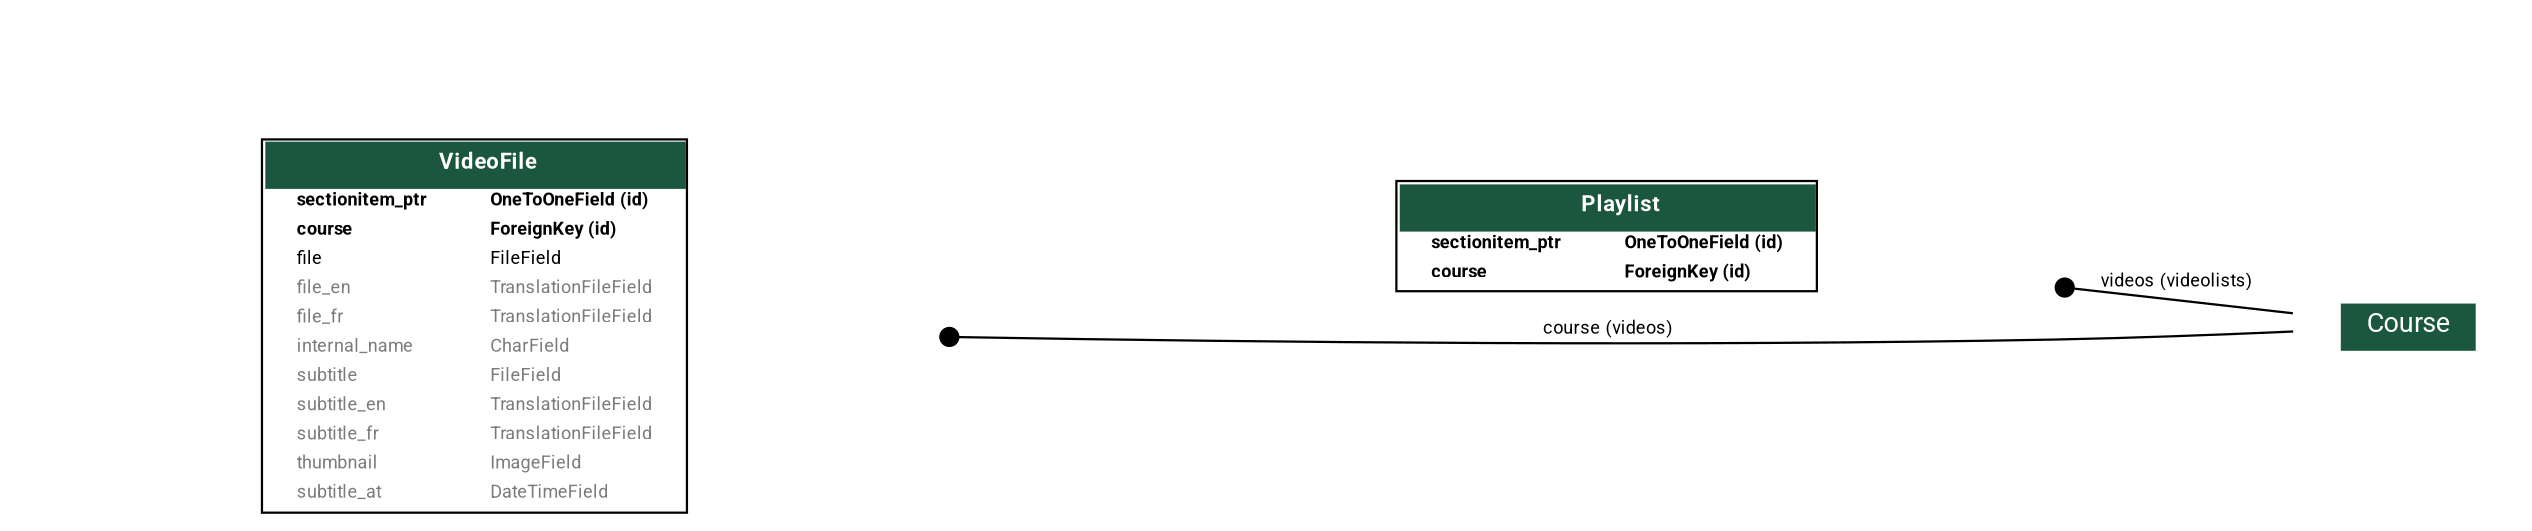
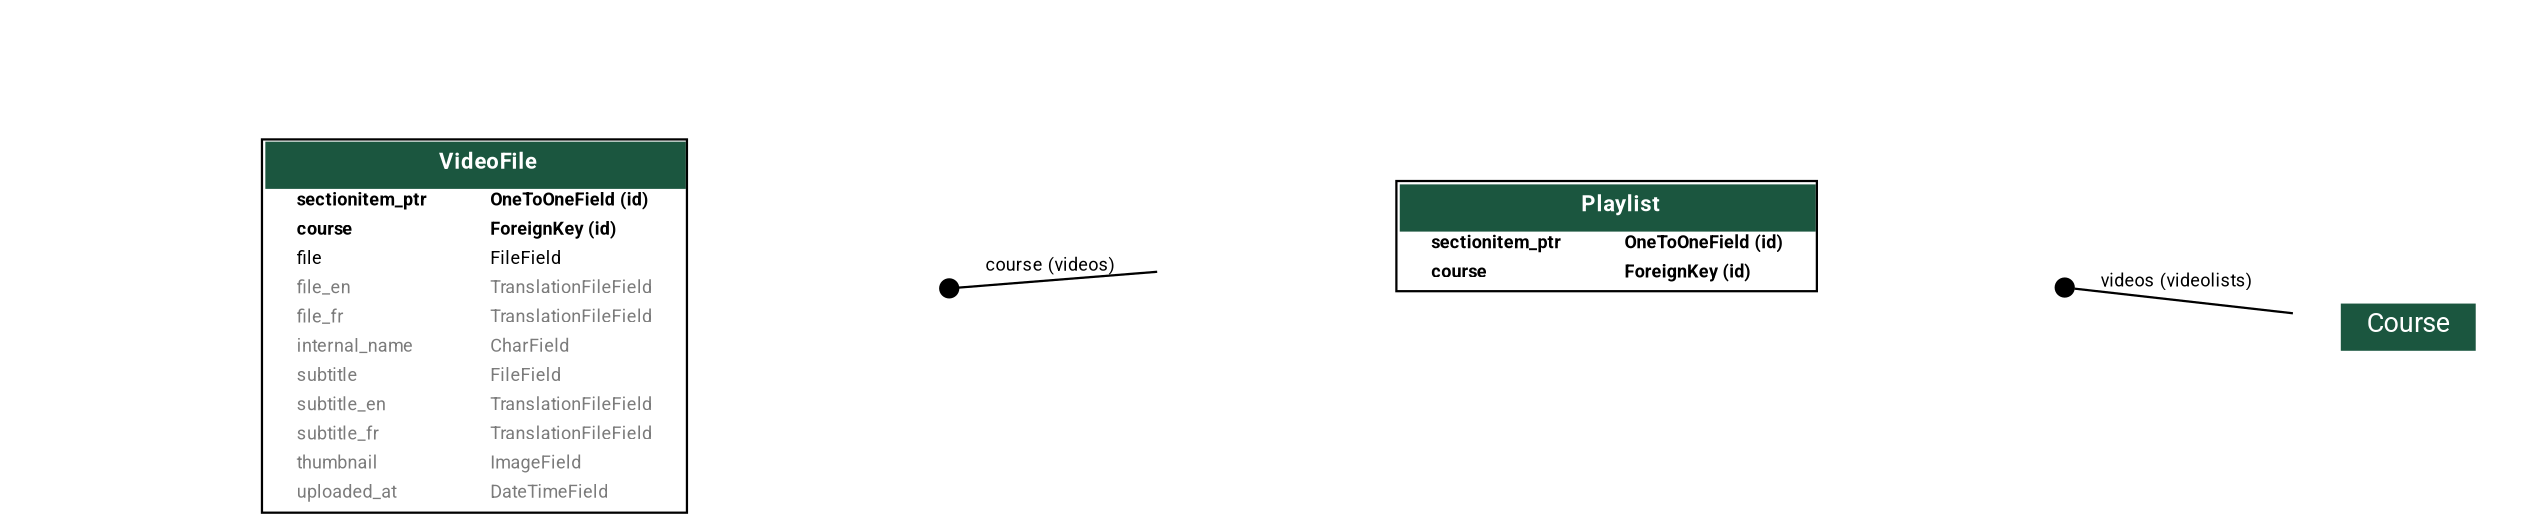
(1626, 343) -> (1058, 280)
(340, 492) -> (347, 492)
